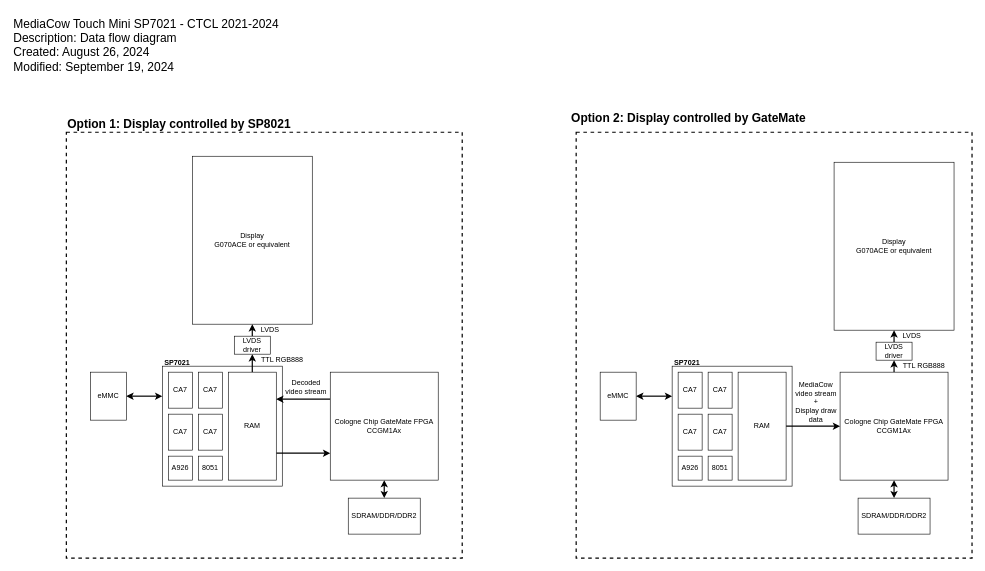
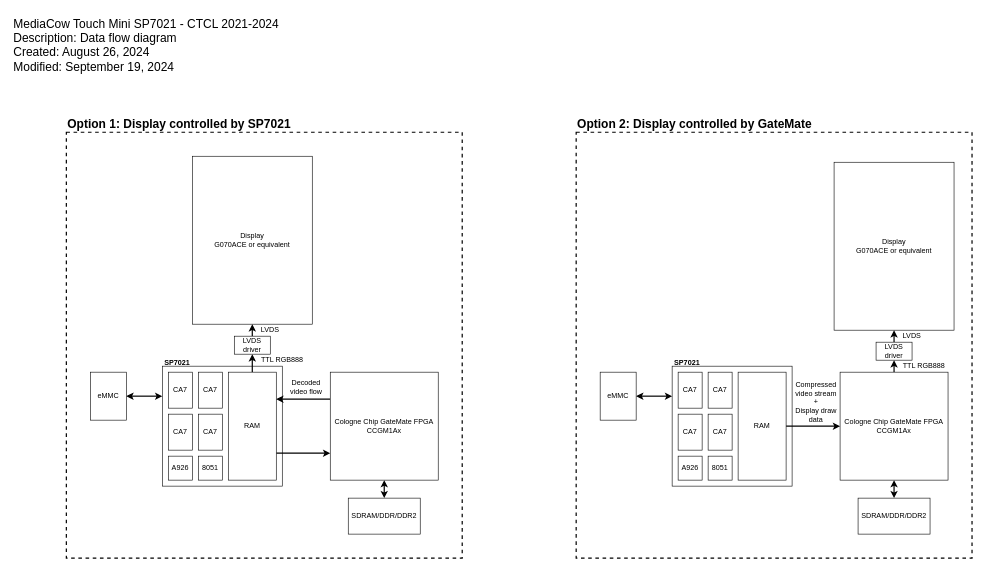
(690, 117) -> (696, 123)
(178, 123) -> (178, 123)
(306, 387) -> (306, 387)
(816, 402) -> (816, 402)
